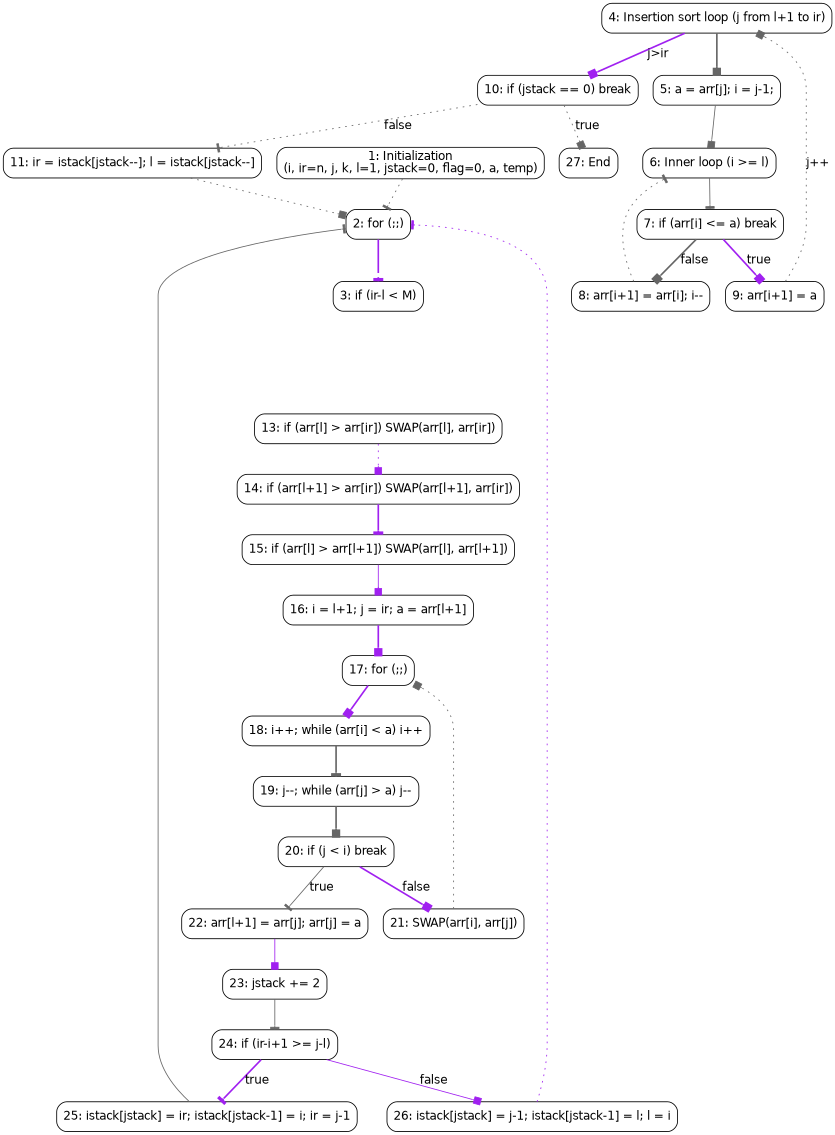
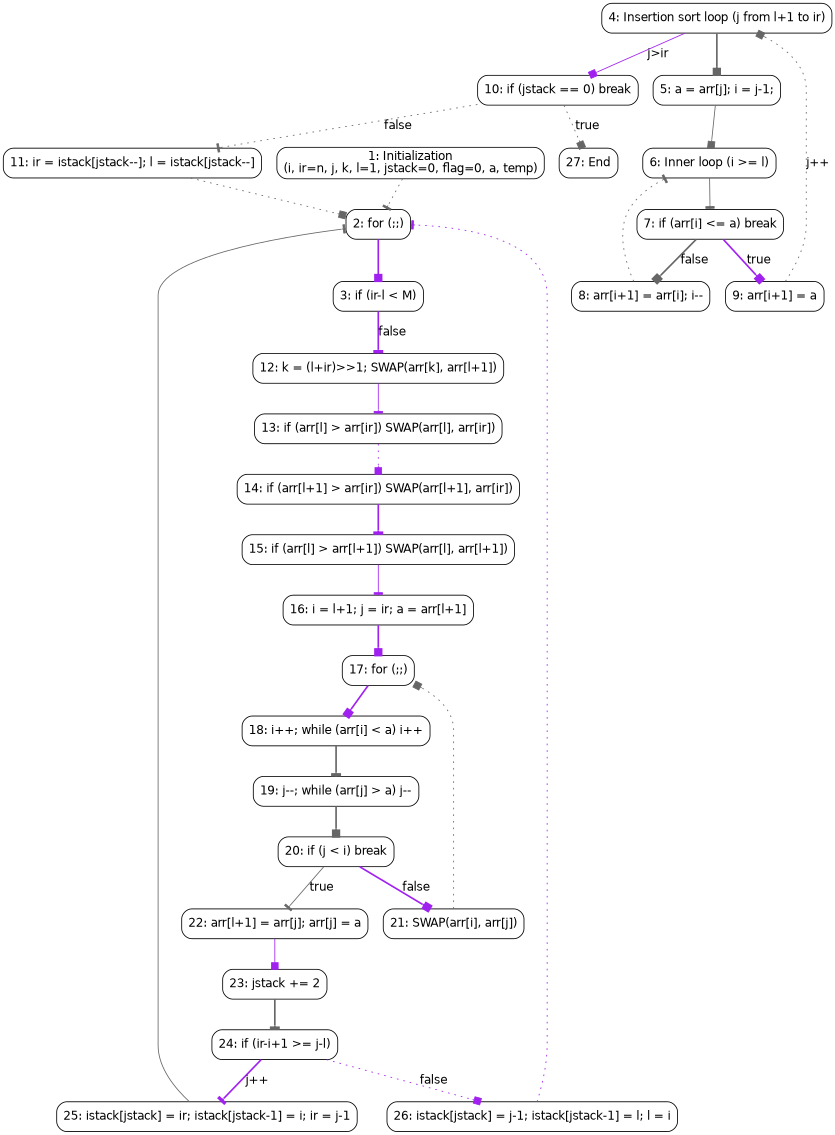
(641, 53) -> (641, 53)
(378, 256) -> (378, 256)
none -> (378, 368)
(378, 578) -> (378, 578)
(275, 1012) -> (275, 1012)
(400, 1080) -> (400, 1080)
(257, 1081) -> (257, 1081)
